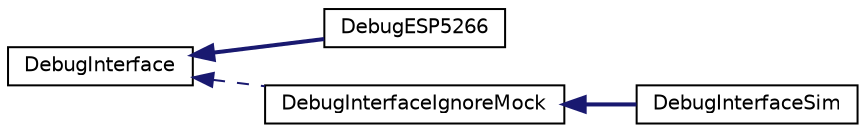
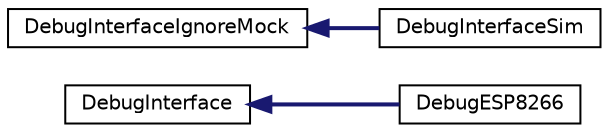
(415, 28) -> (490, 104)
(239, 83) -> none
